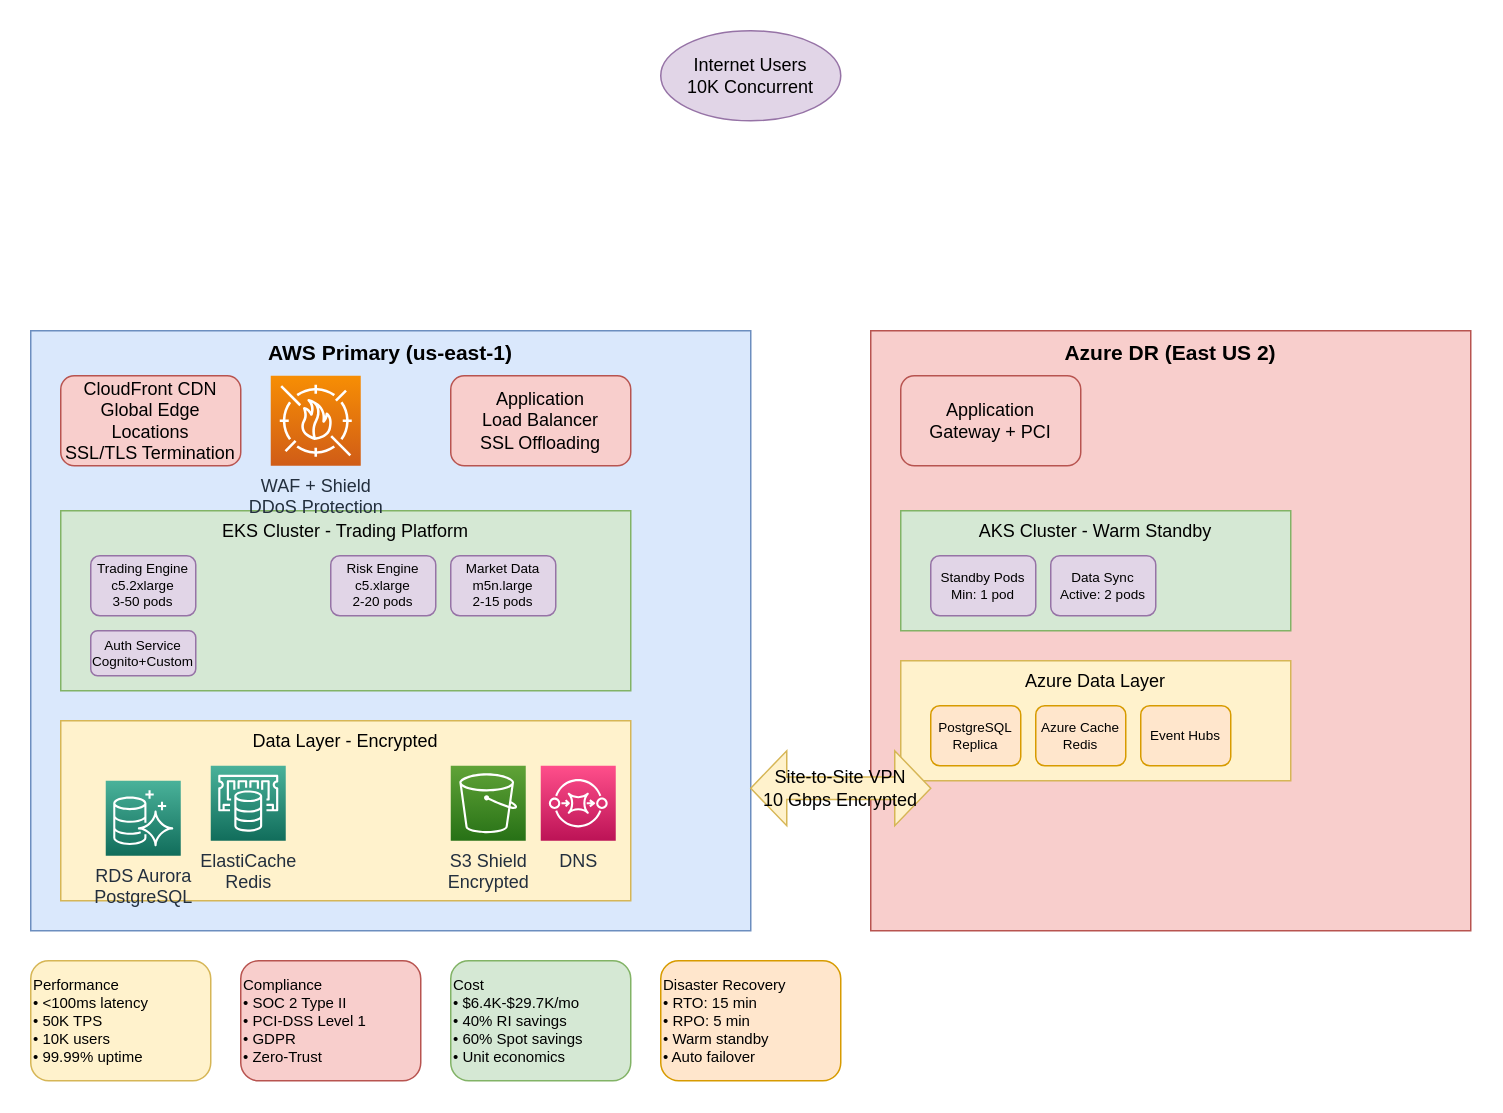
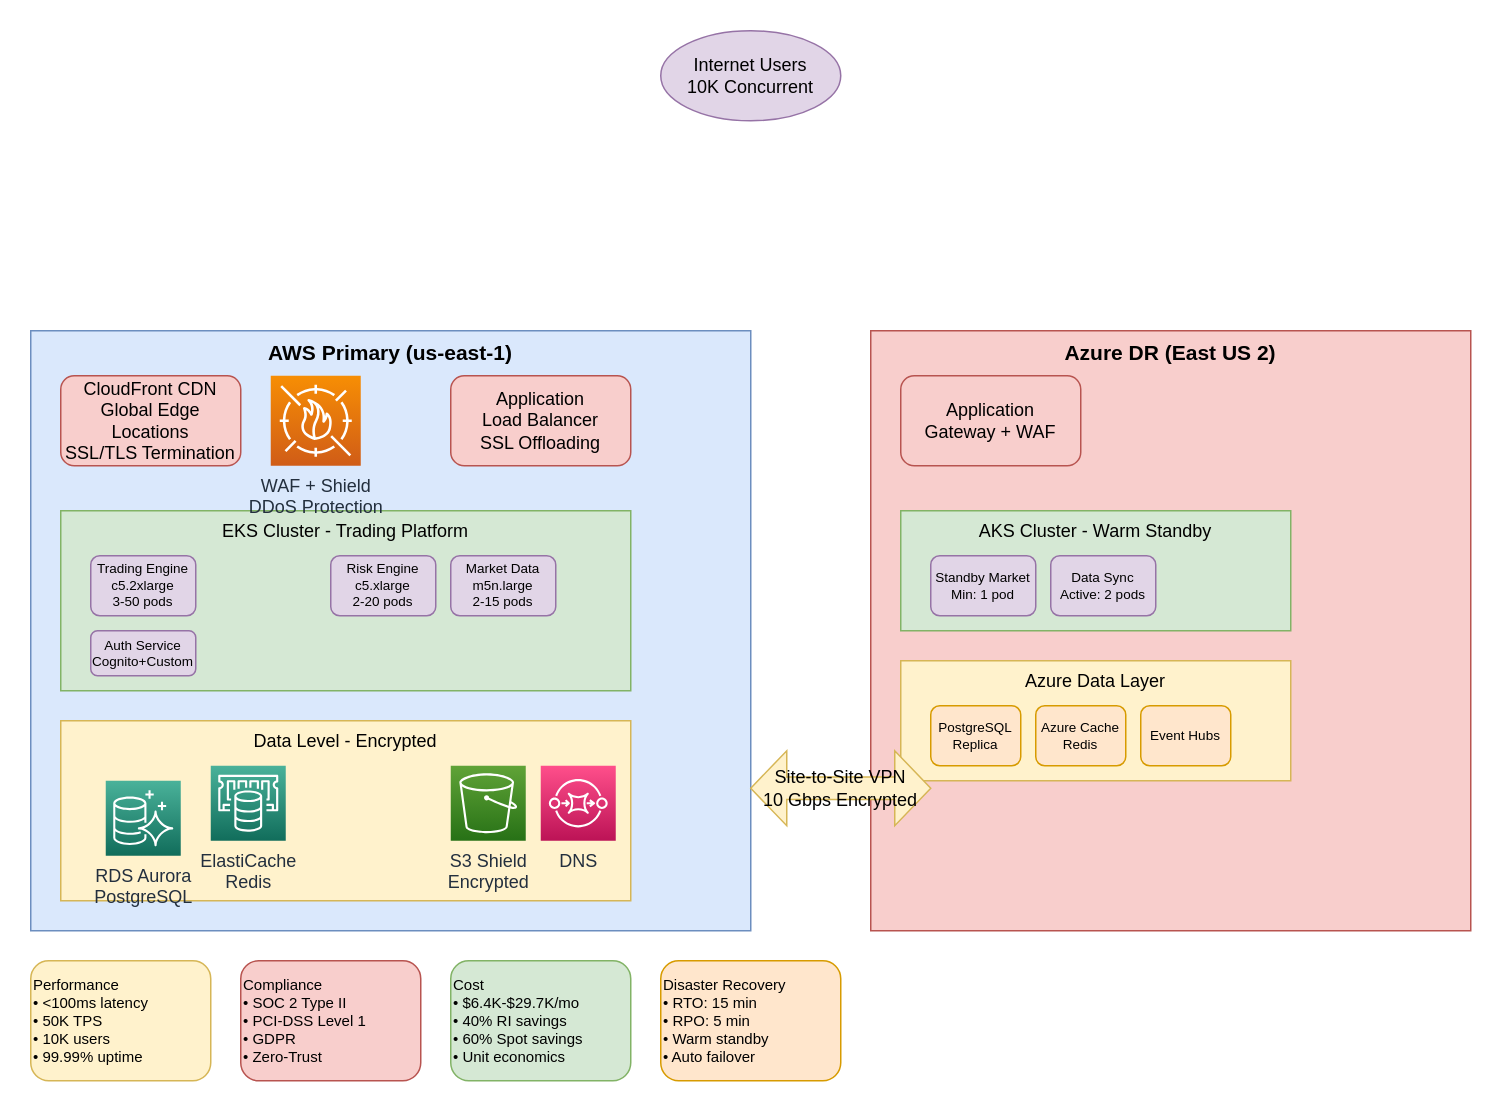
(991, 421) -> (991, 421)
(983, 586) -> (983, 586)
(346, 742) -> (346, 742)
